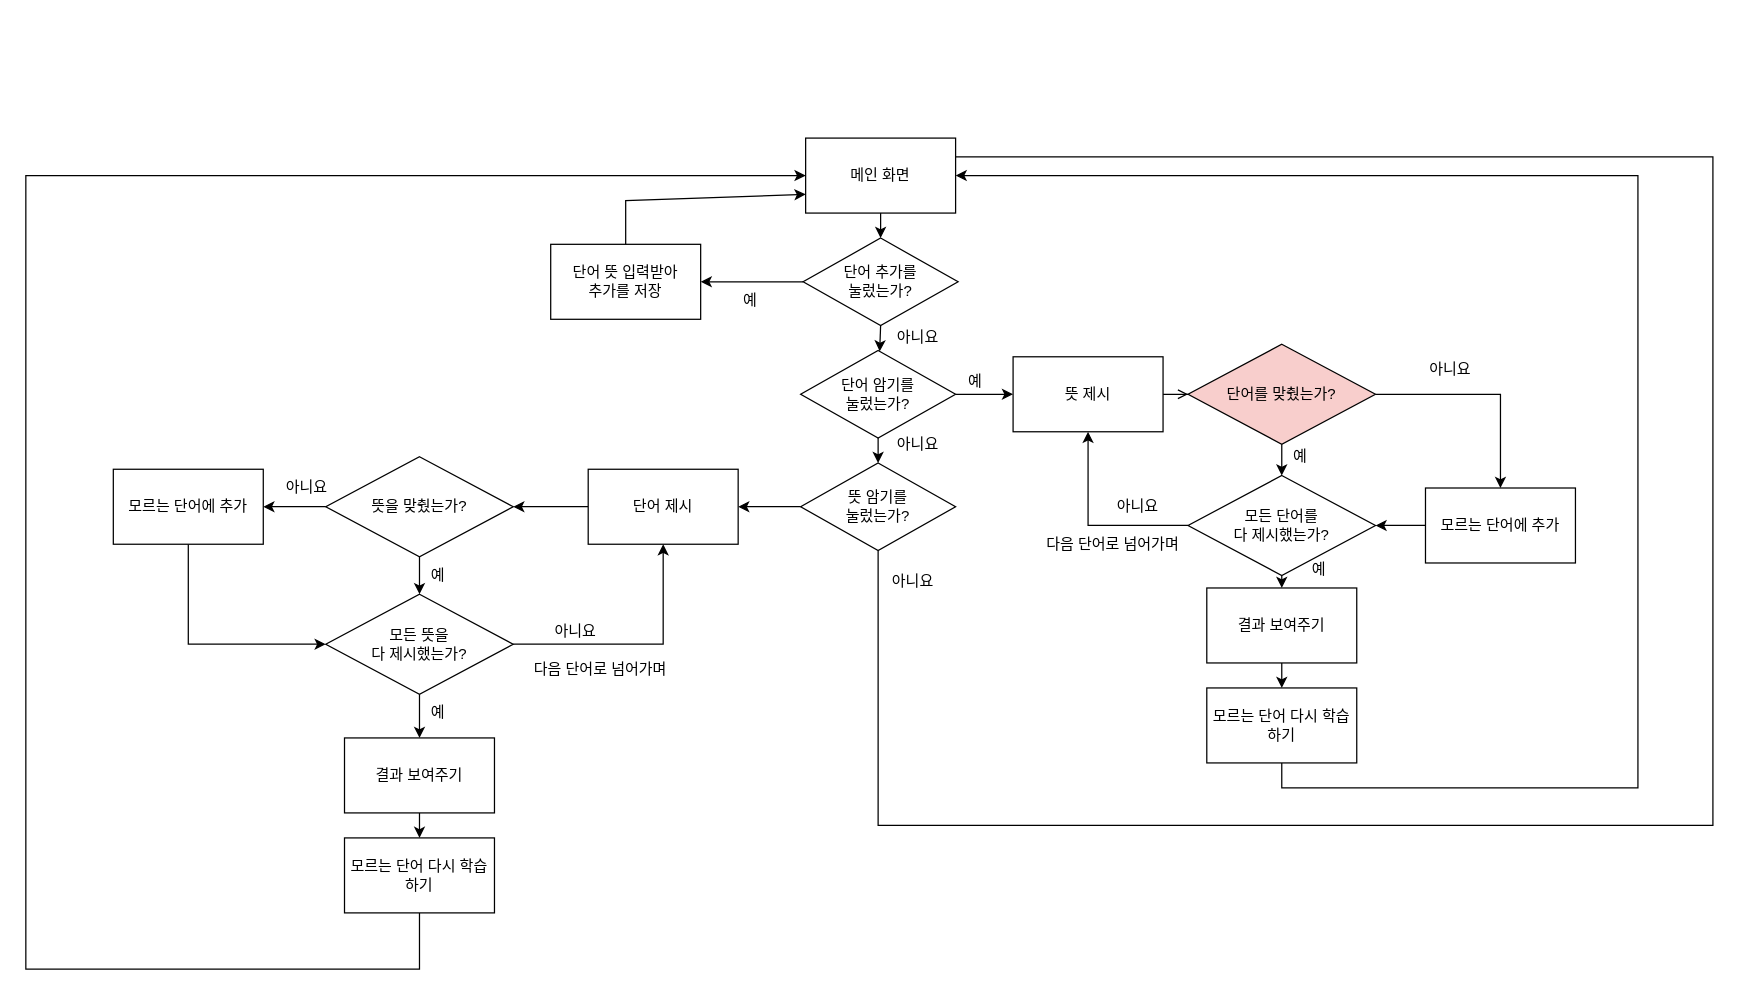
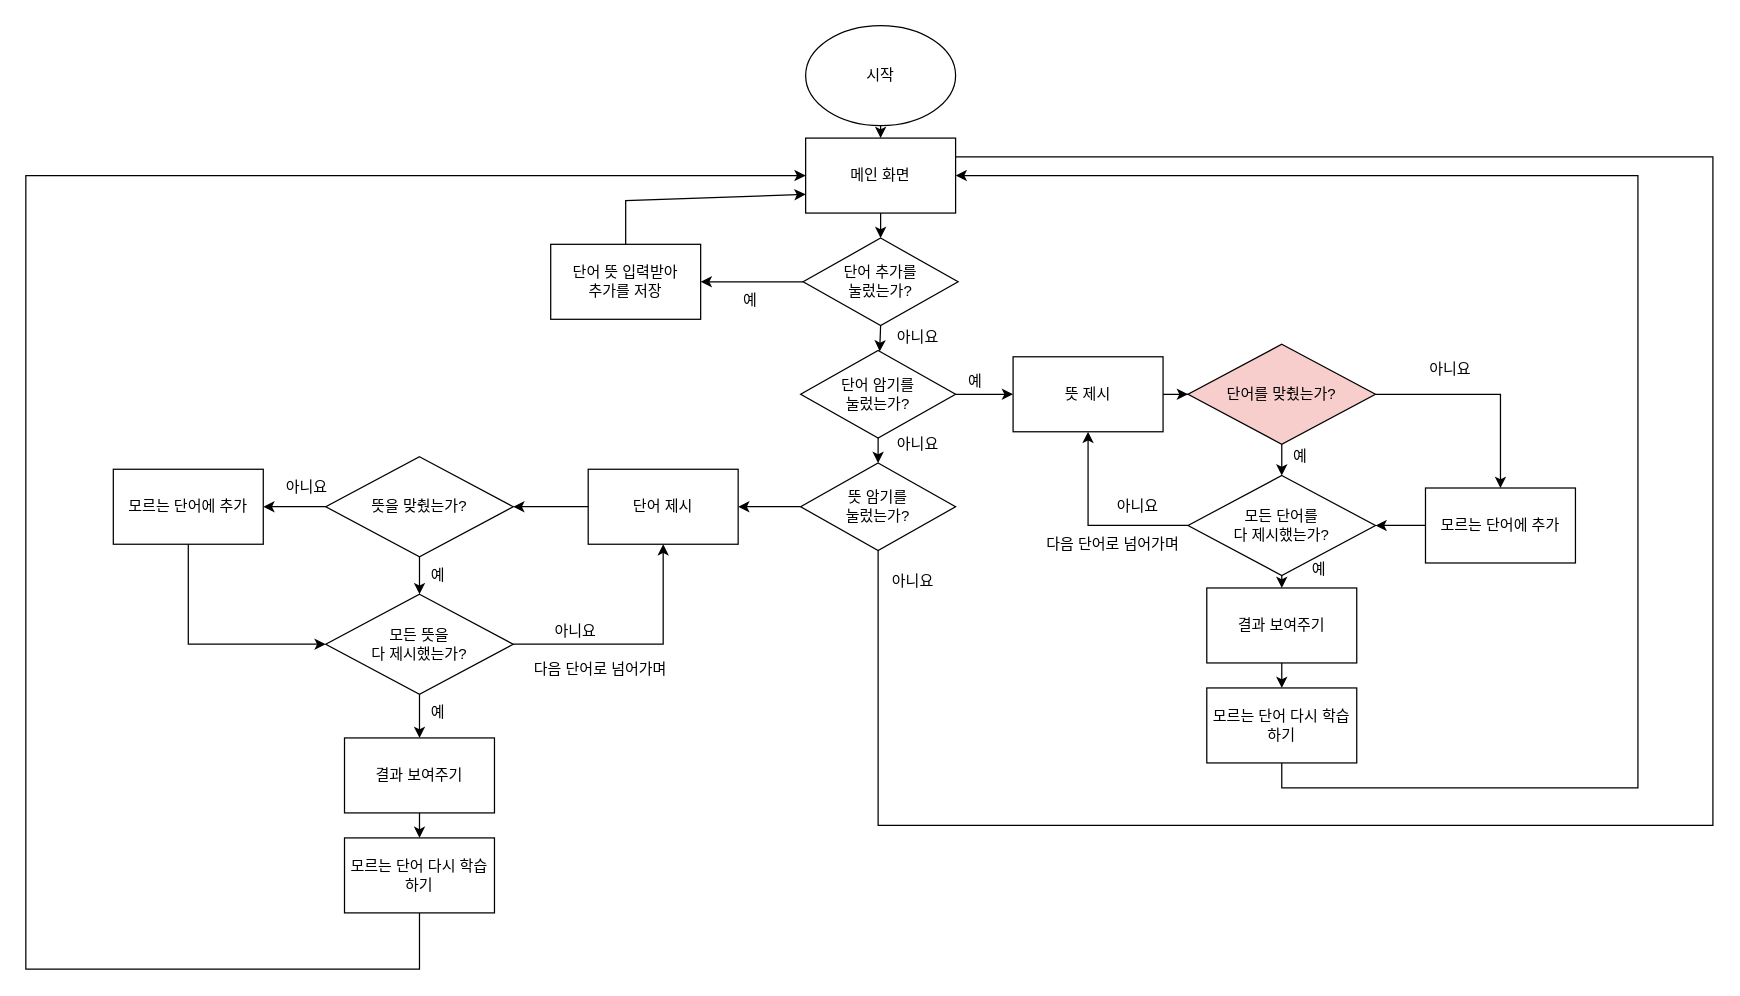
none -> (881, 76)
none -> (881, 128)
(1180, 394) -> (1178, 394)
